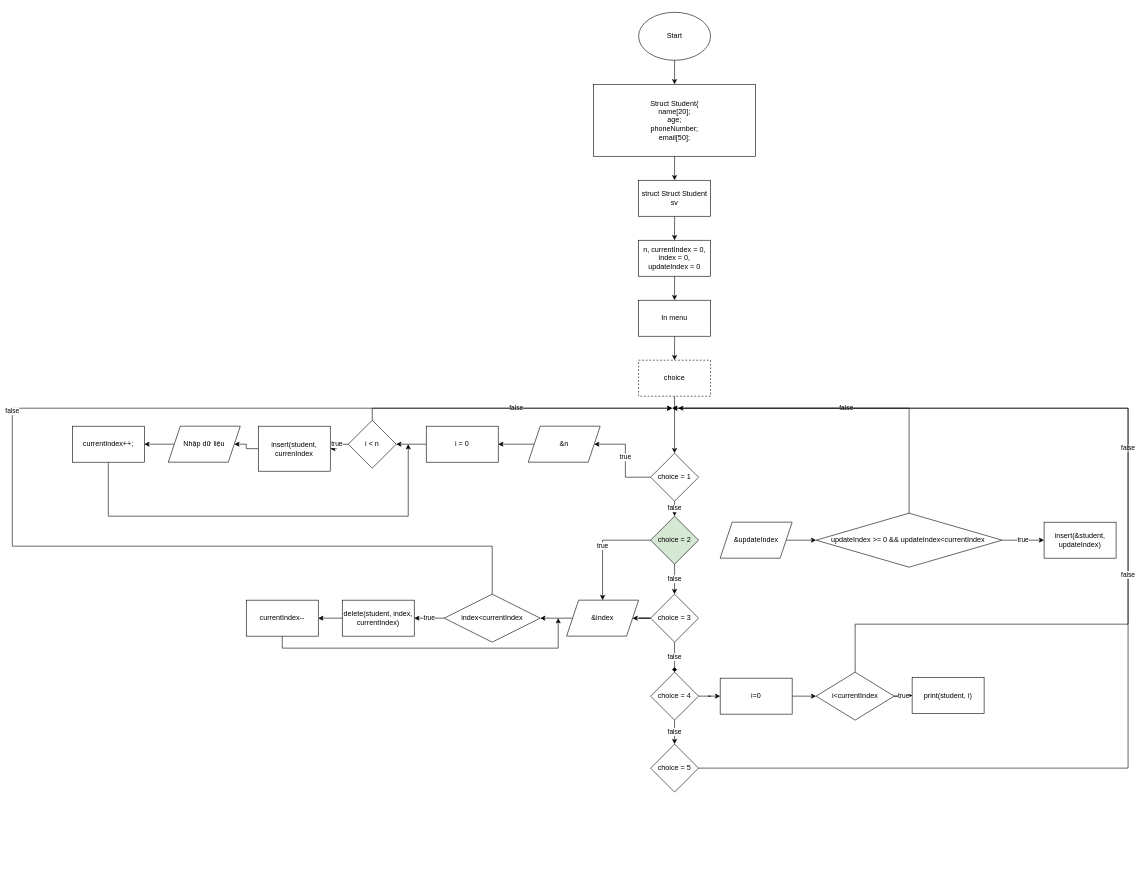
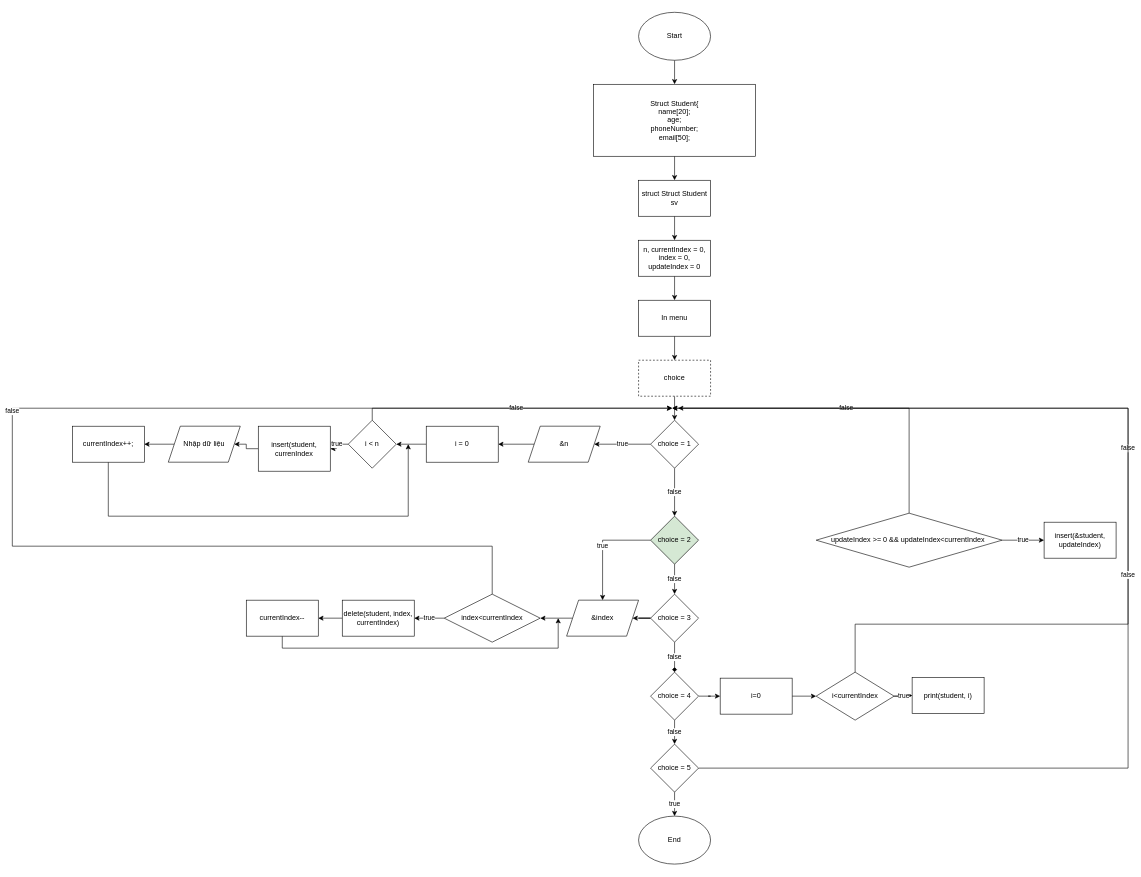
(675, 477) -> (675, 444)
(756, 540) -> none
(810, 540) -> none
none -> (675, 802)
none -> (675, 840)
